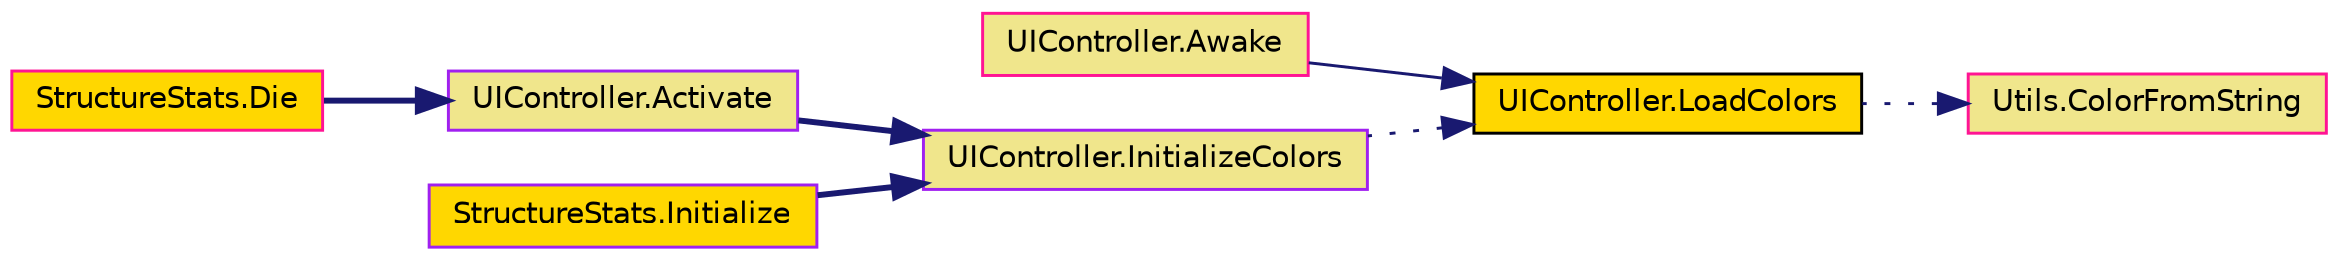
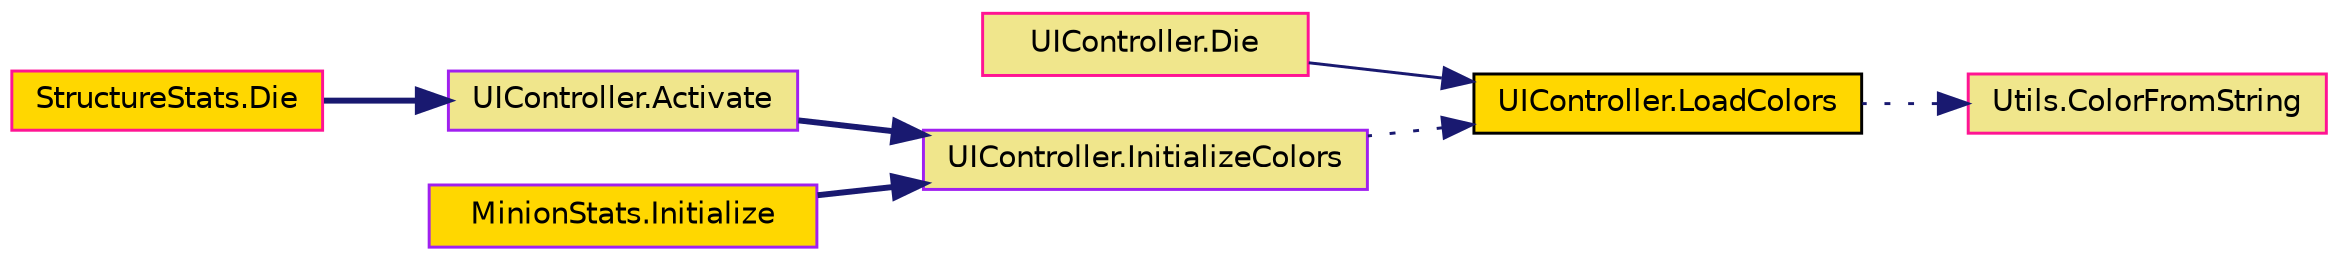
(1145, 44) -> (1145, 44)
(623, 216) -> (623, 216)
